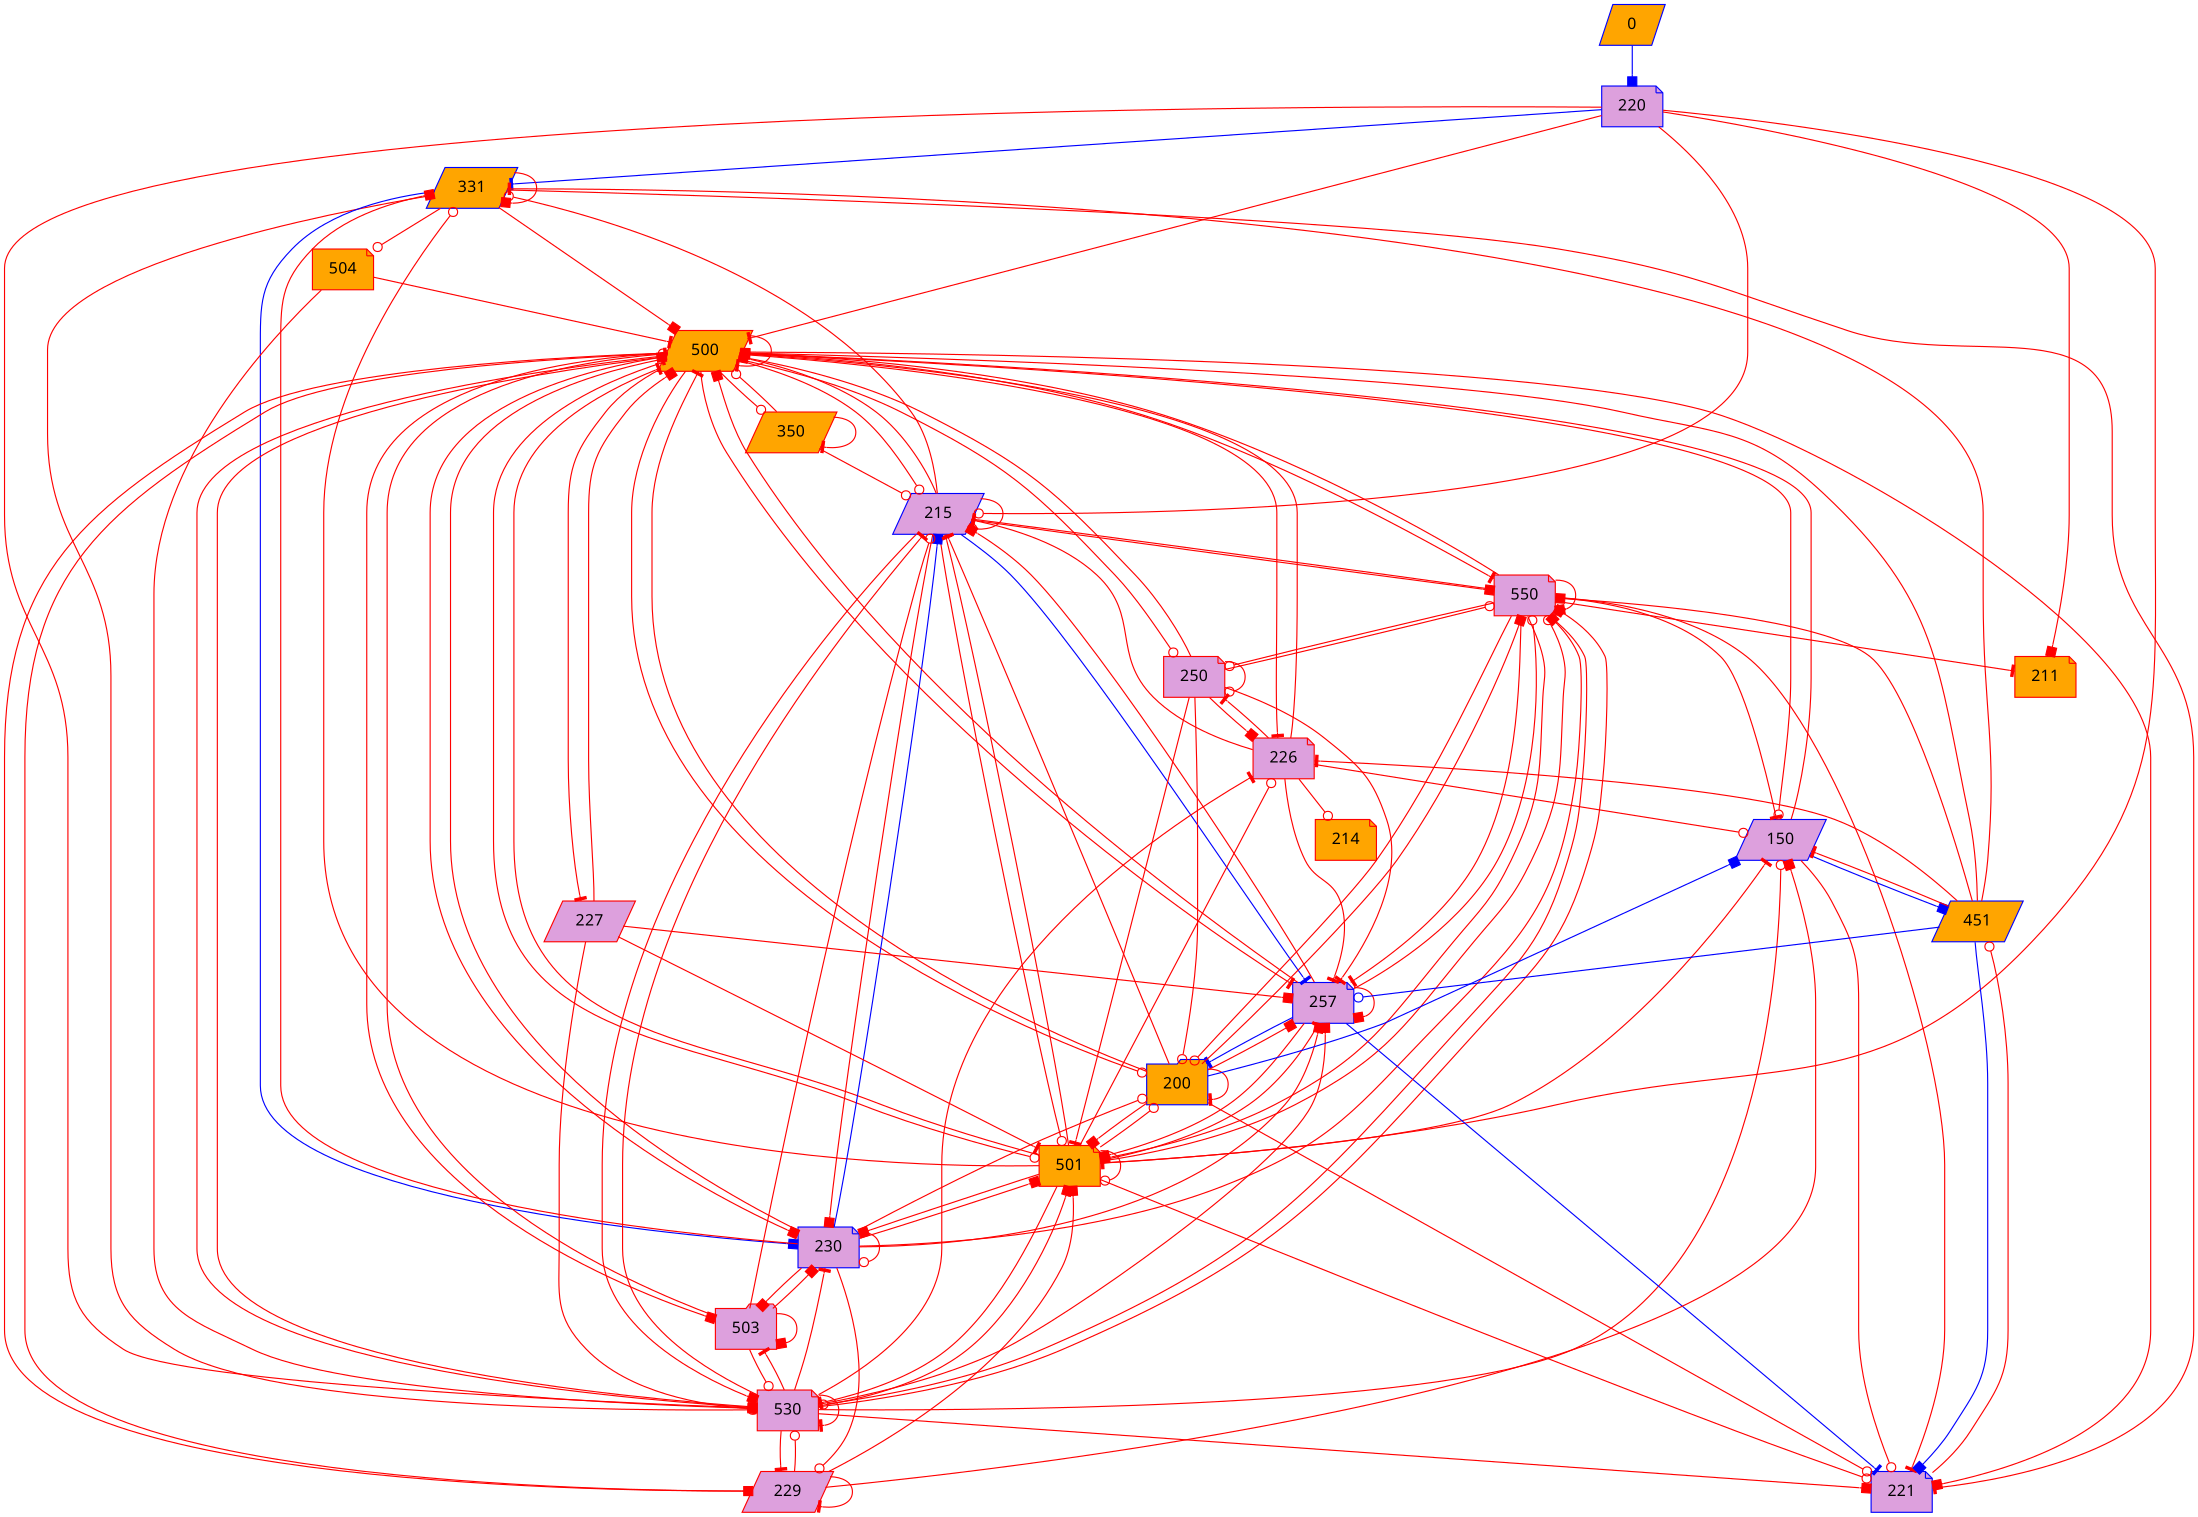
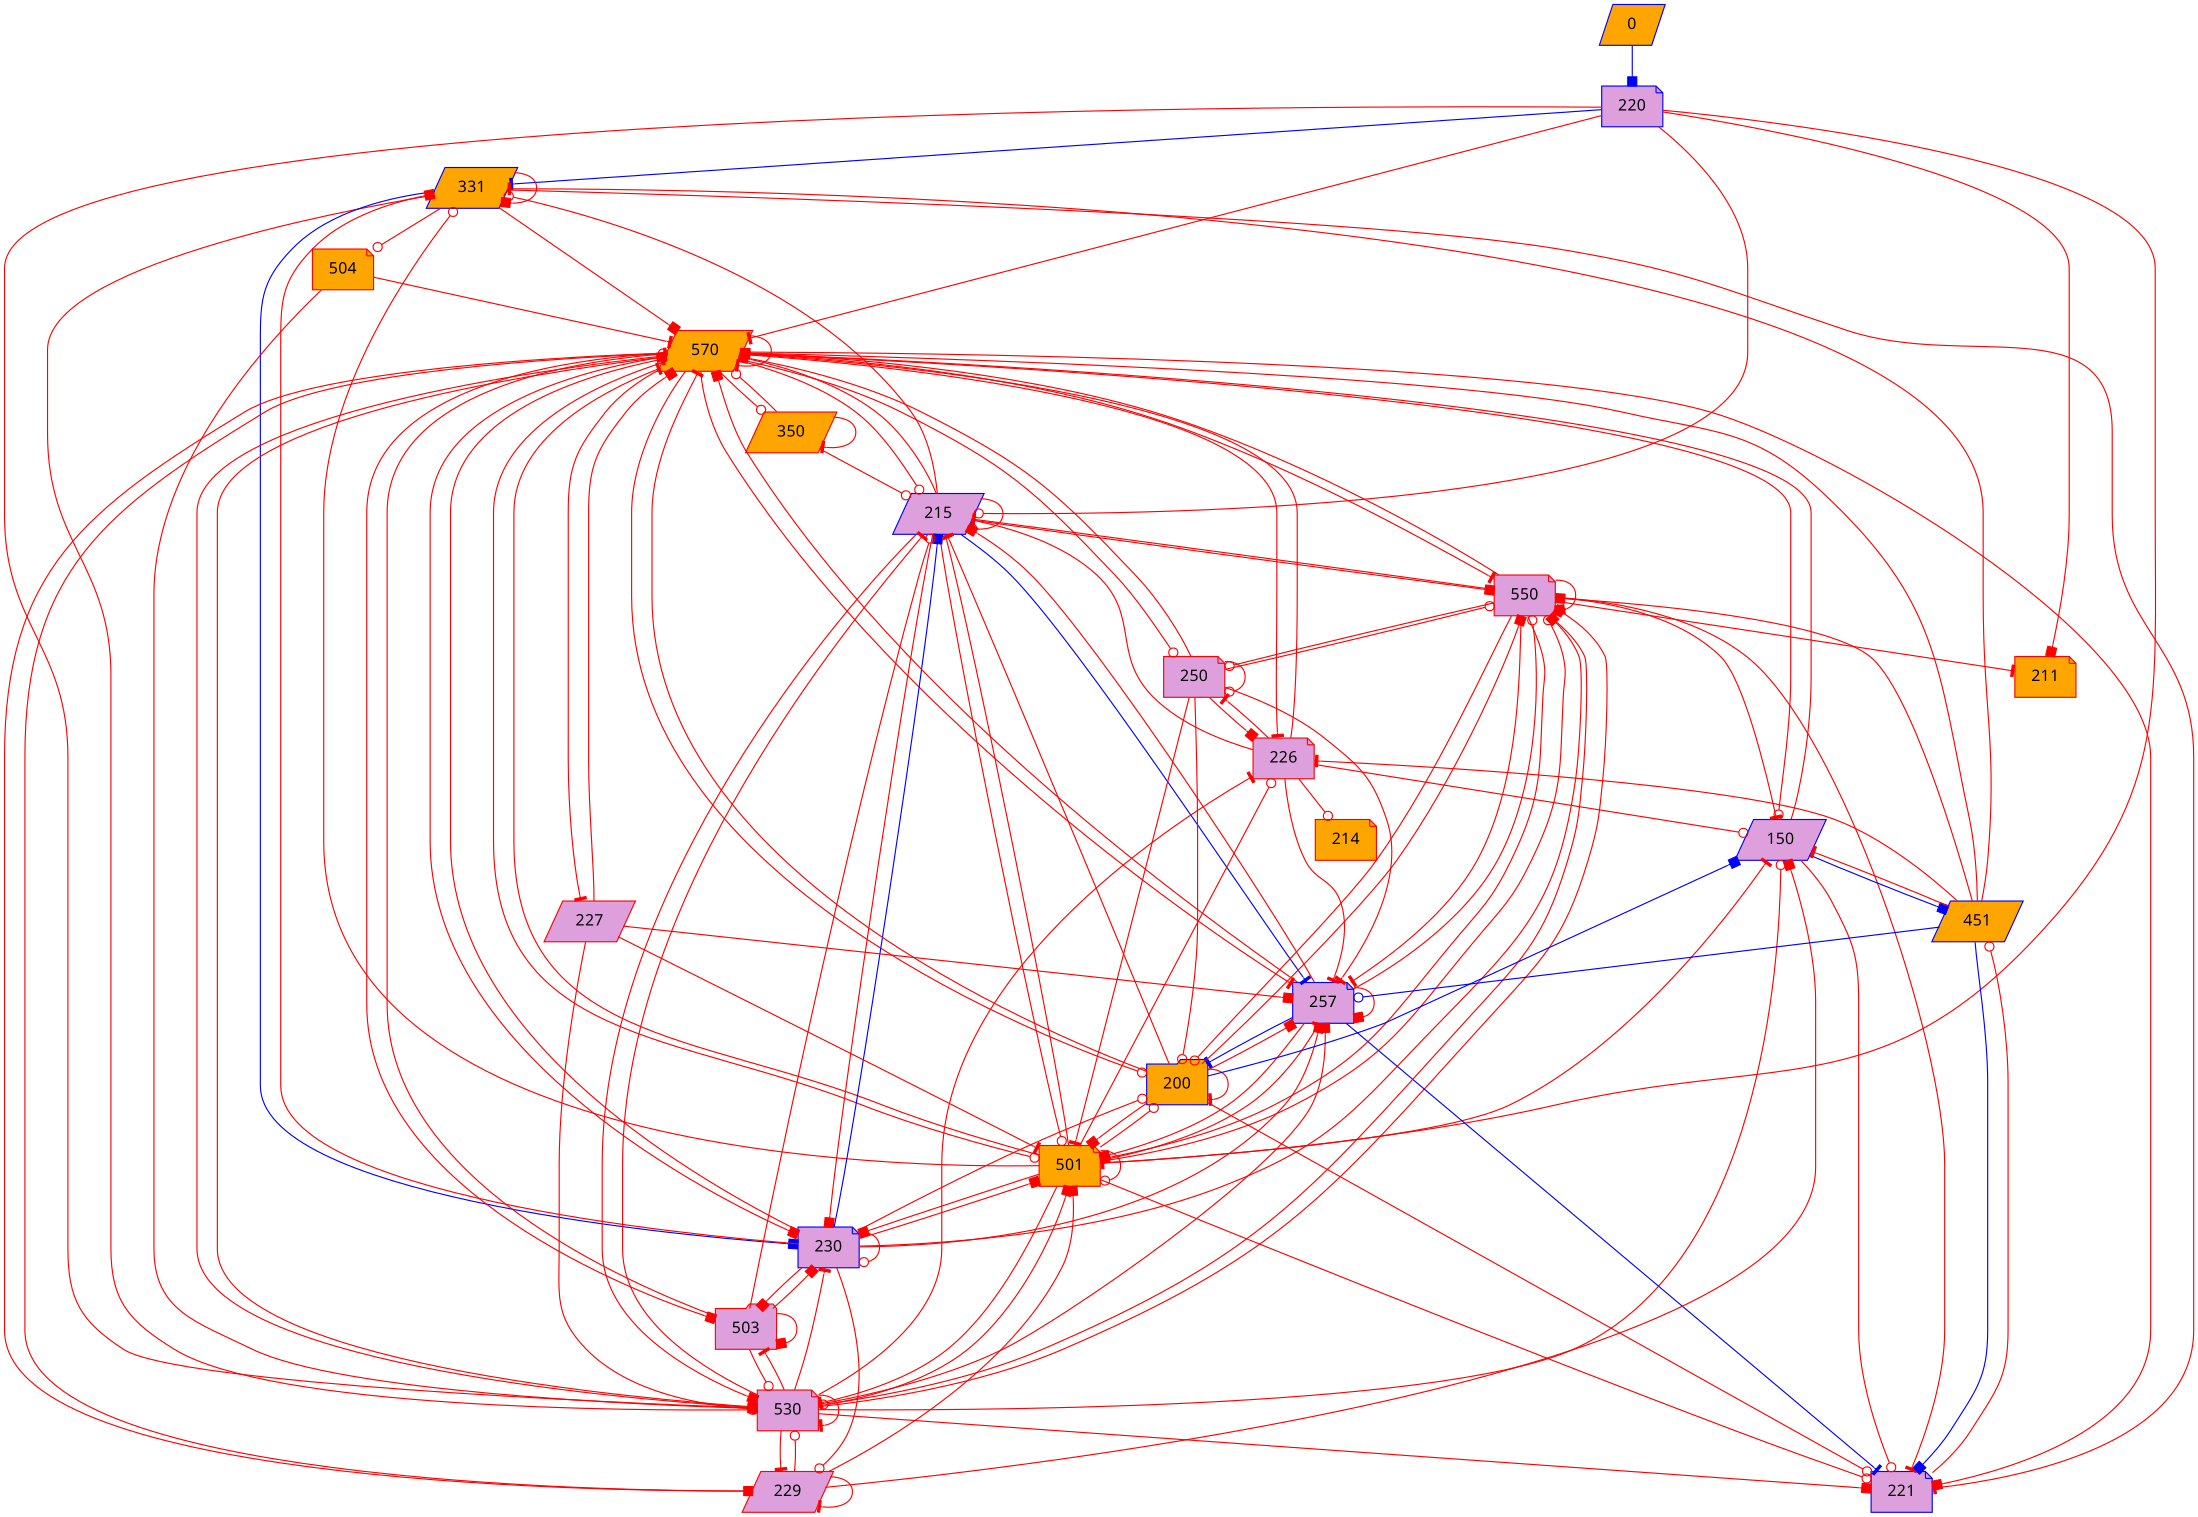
(705, 351) -> (705, 351)
